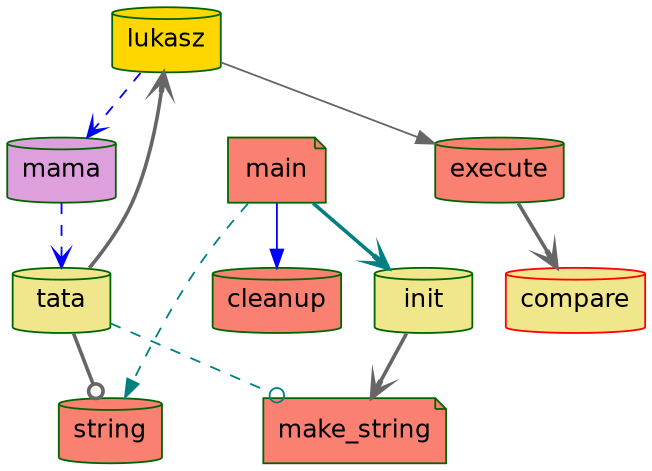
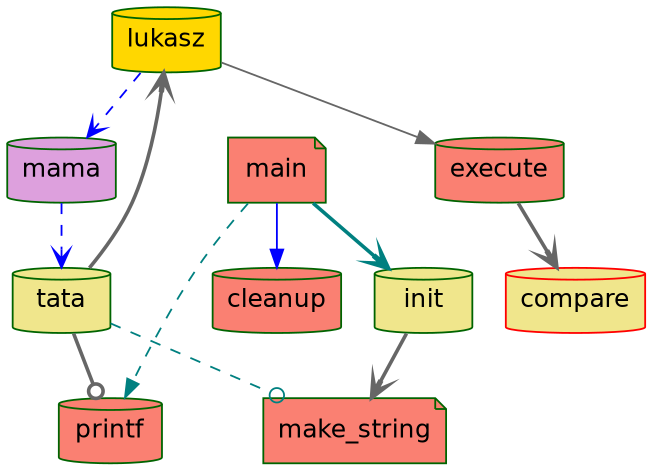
(110, 431) -> (110, 431)
